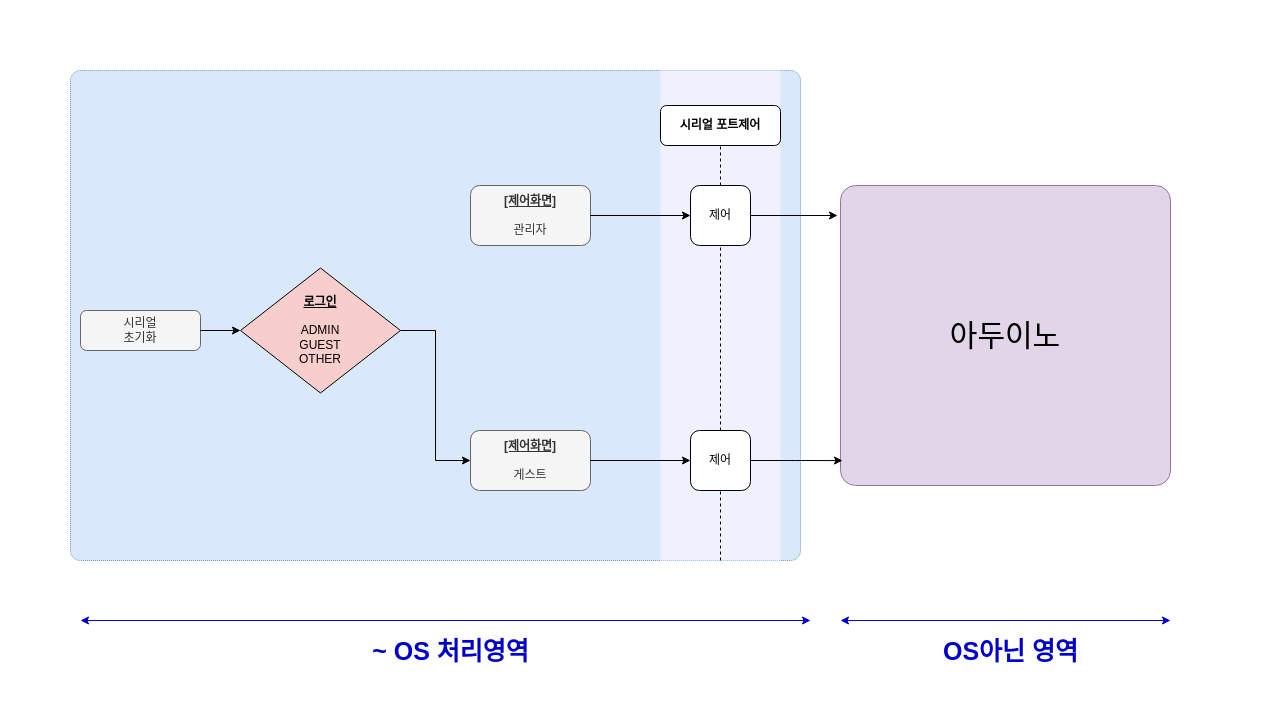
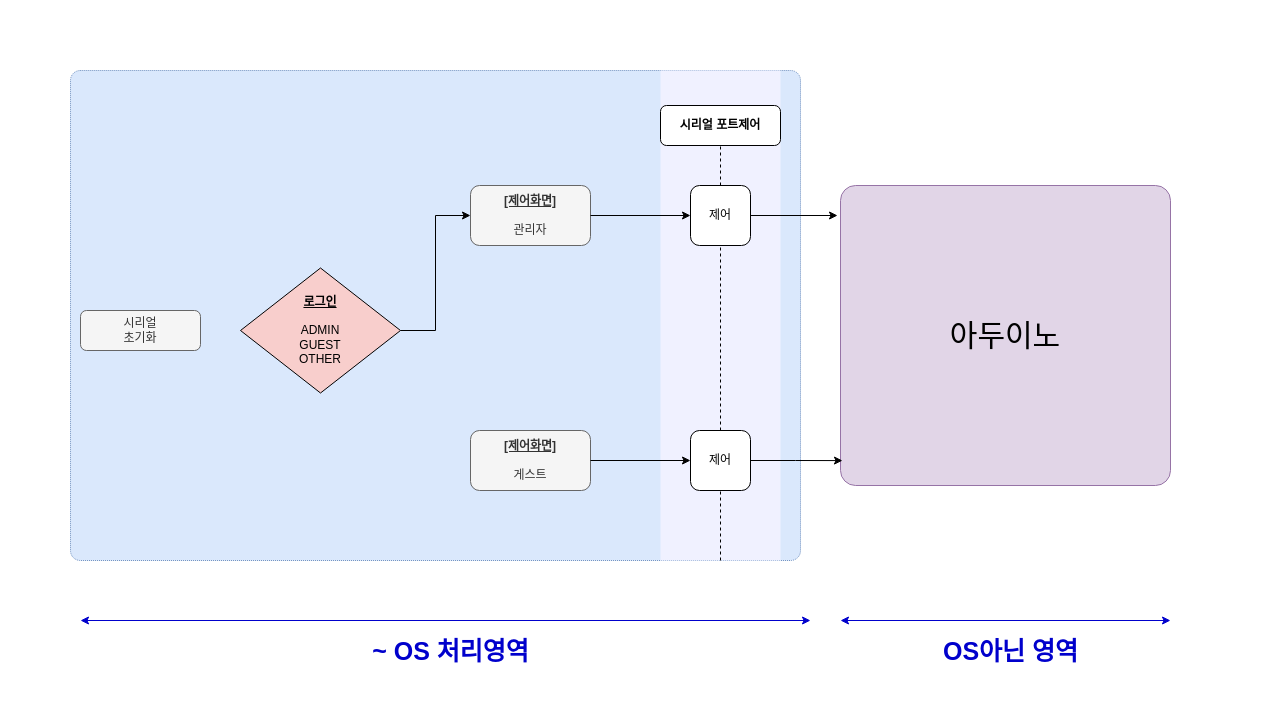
none -> (436, 259)
(217, 331) -> none
(436, 410) -> none
